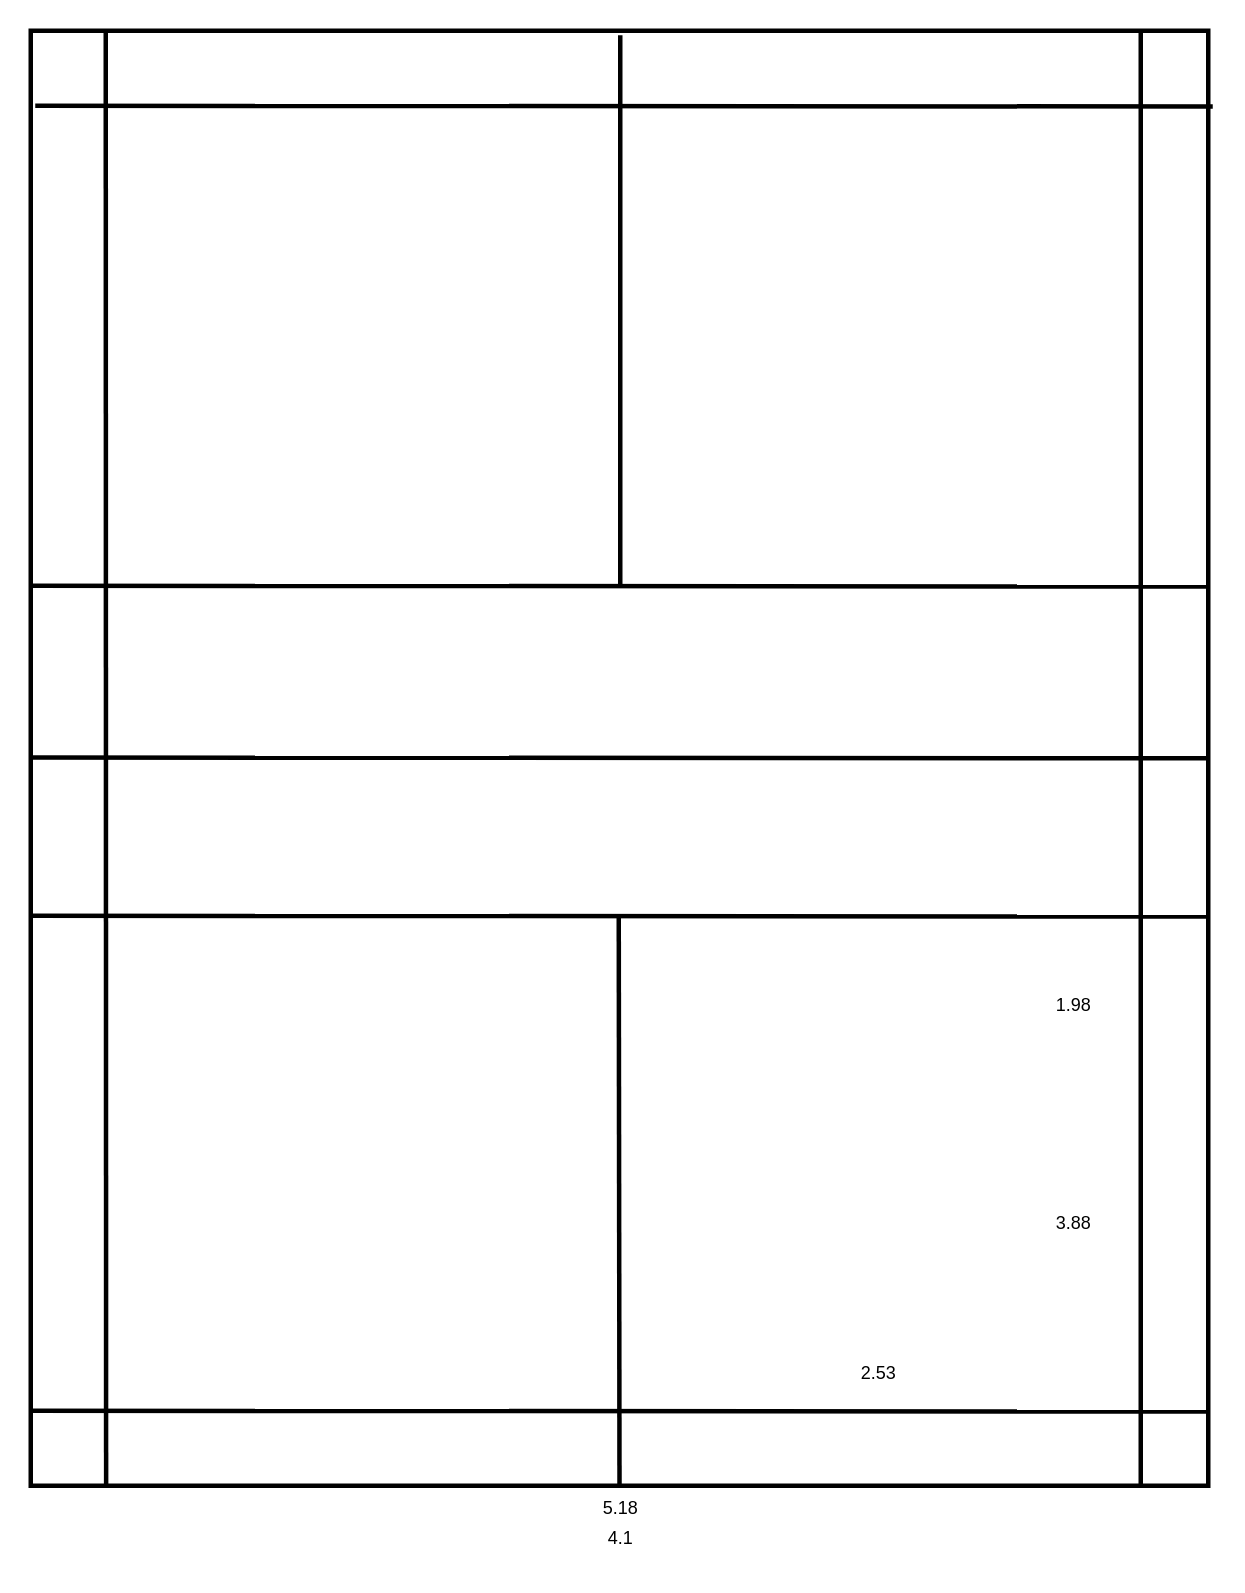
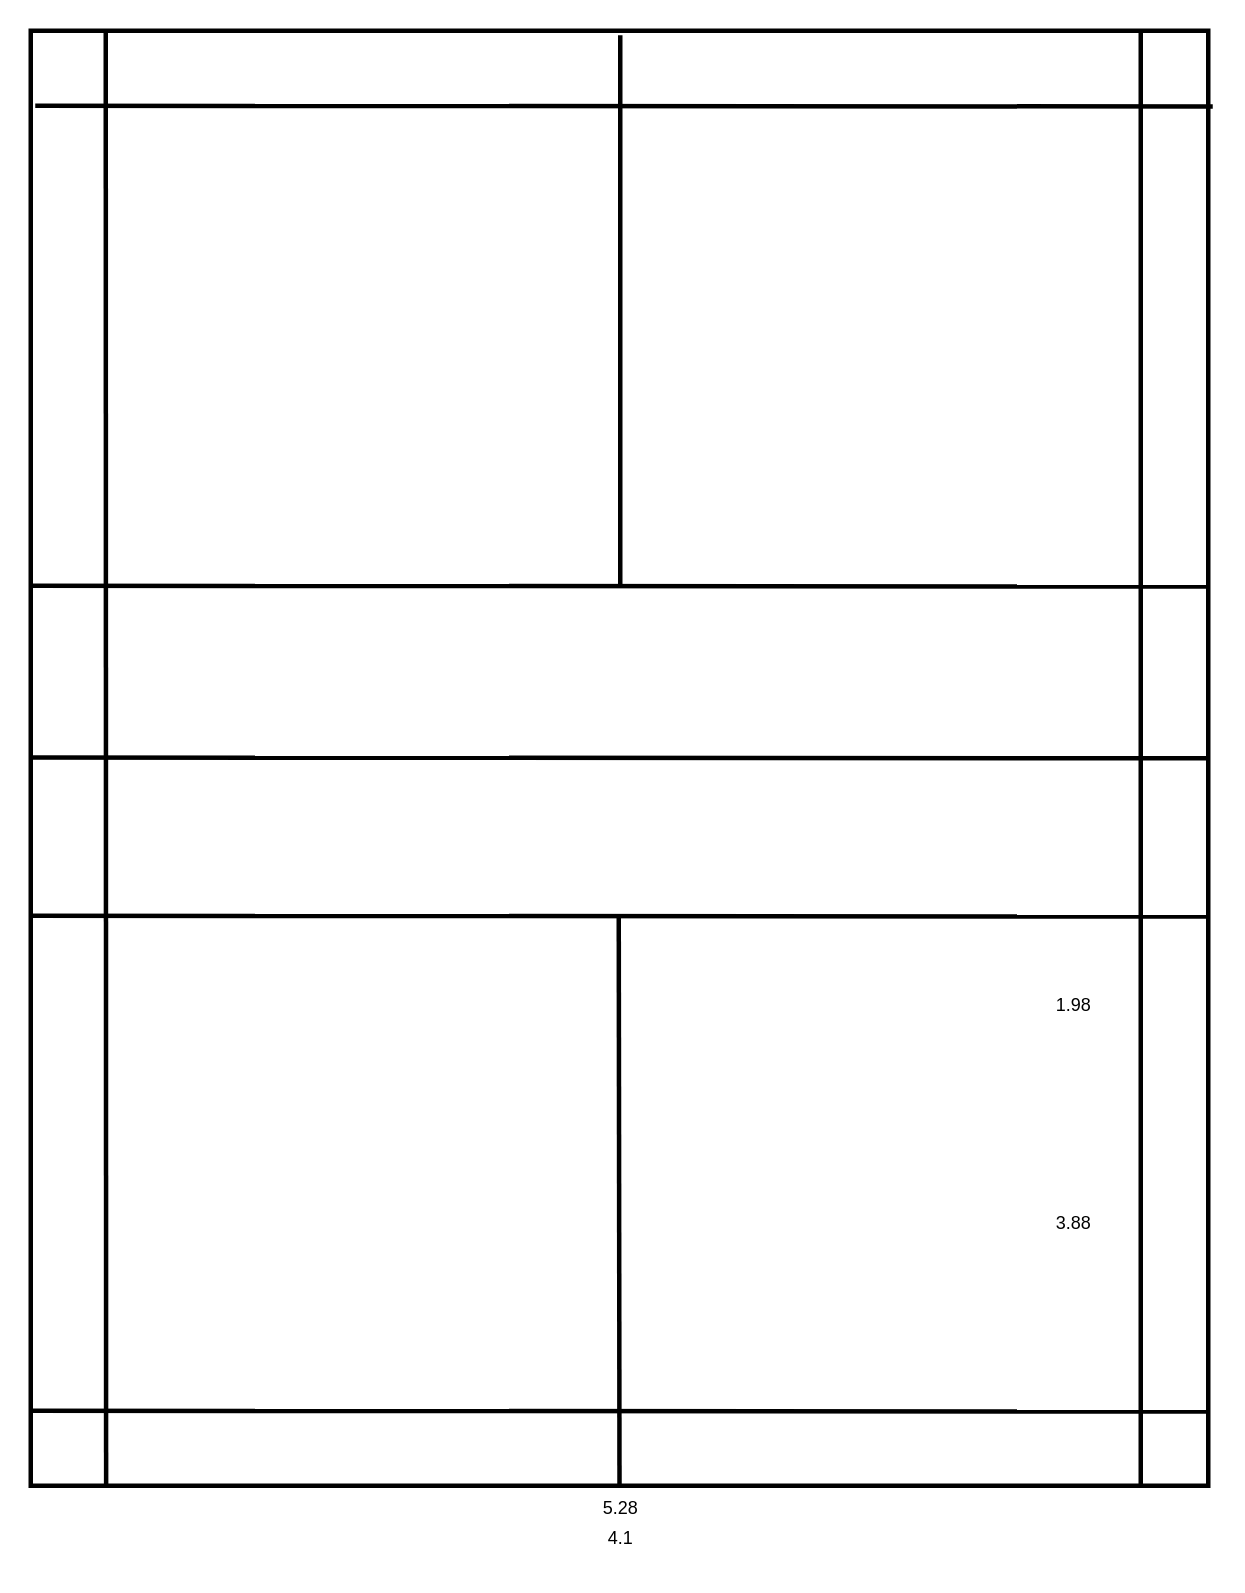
(878, 1373) -> none
(621, 1508) -> (621, 1508)
